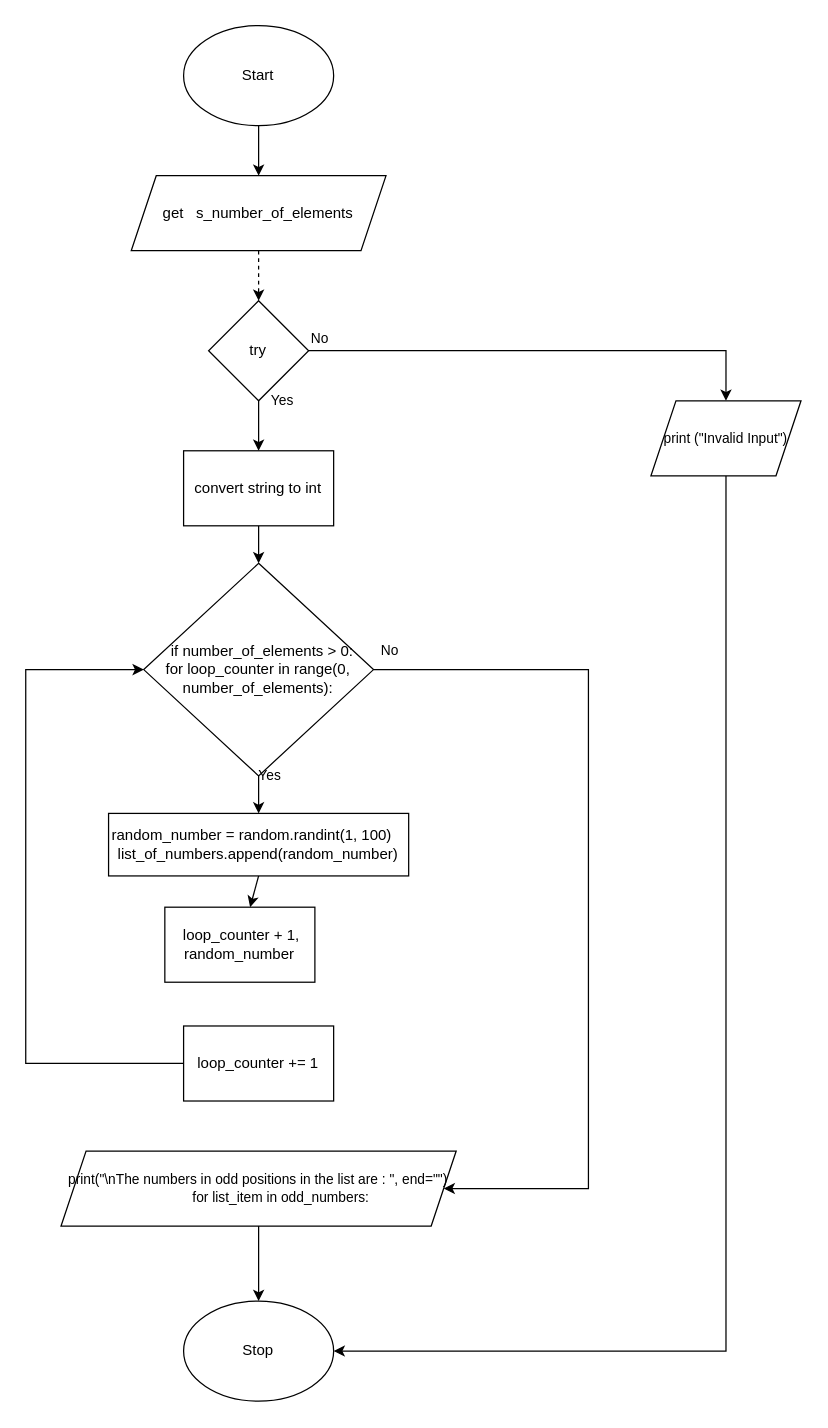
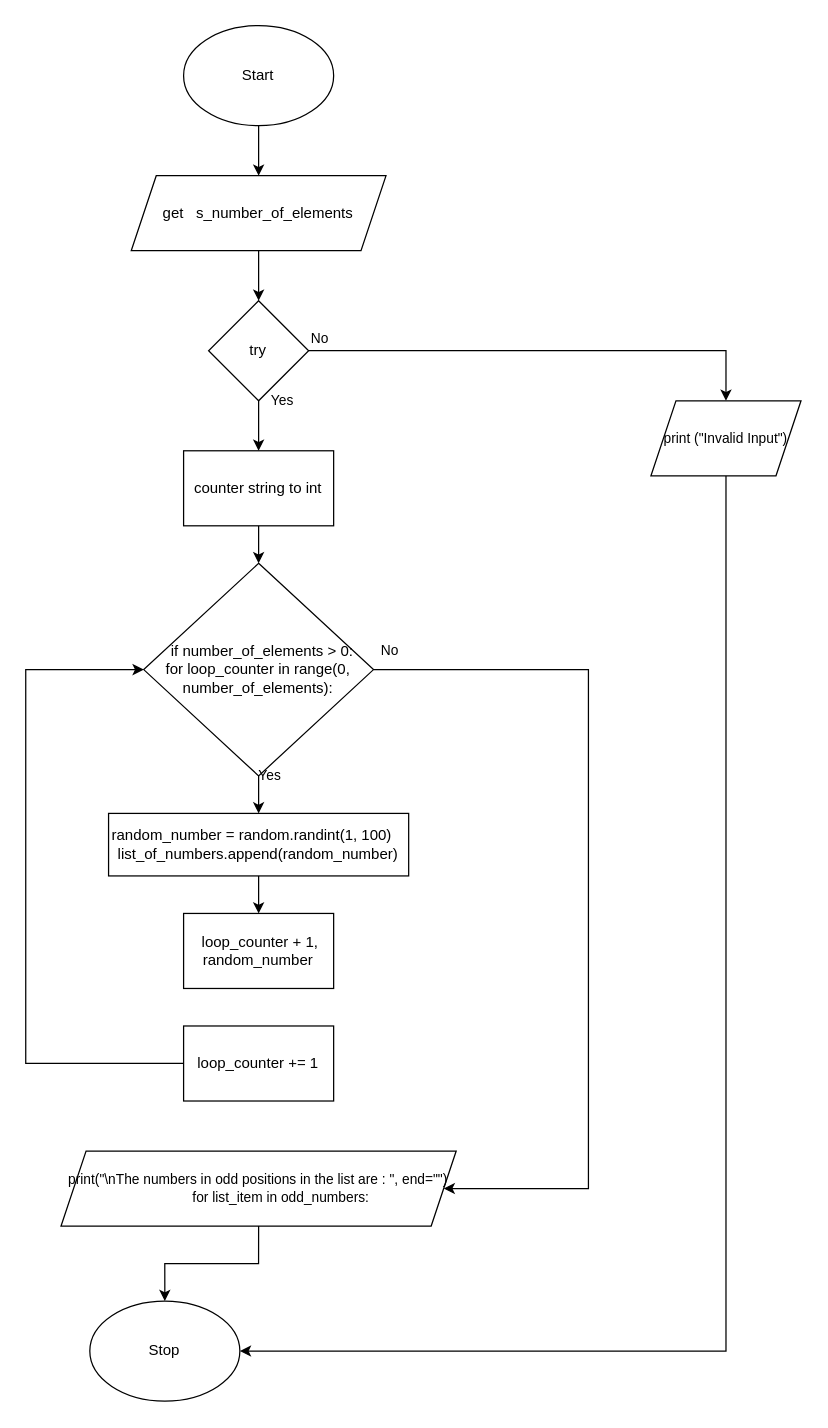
(258, 271) -> (258, 271)
(258, 488) -> (258, 488)
(240, 944) -> (258, 951)
(258, 1351) -> (165, 1351)
